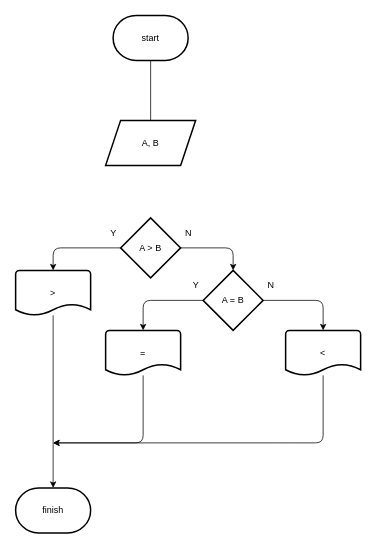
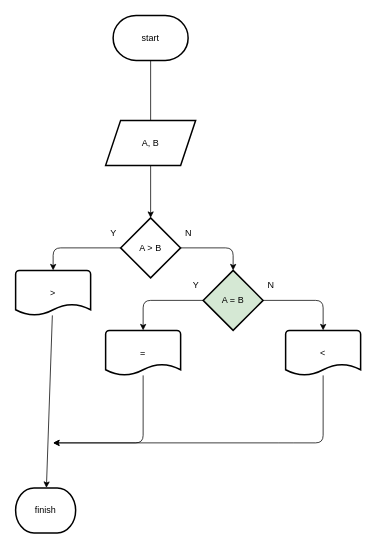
none -> (150, 189)
(233, 300) -> (233, 300)
(53, 510) -> (45, 510)
